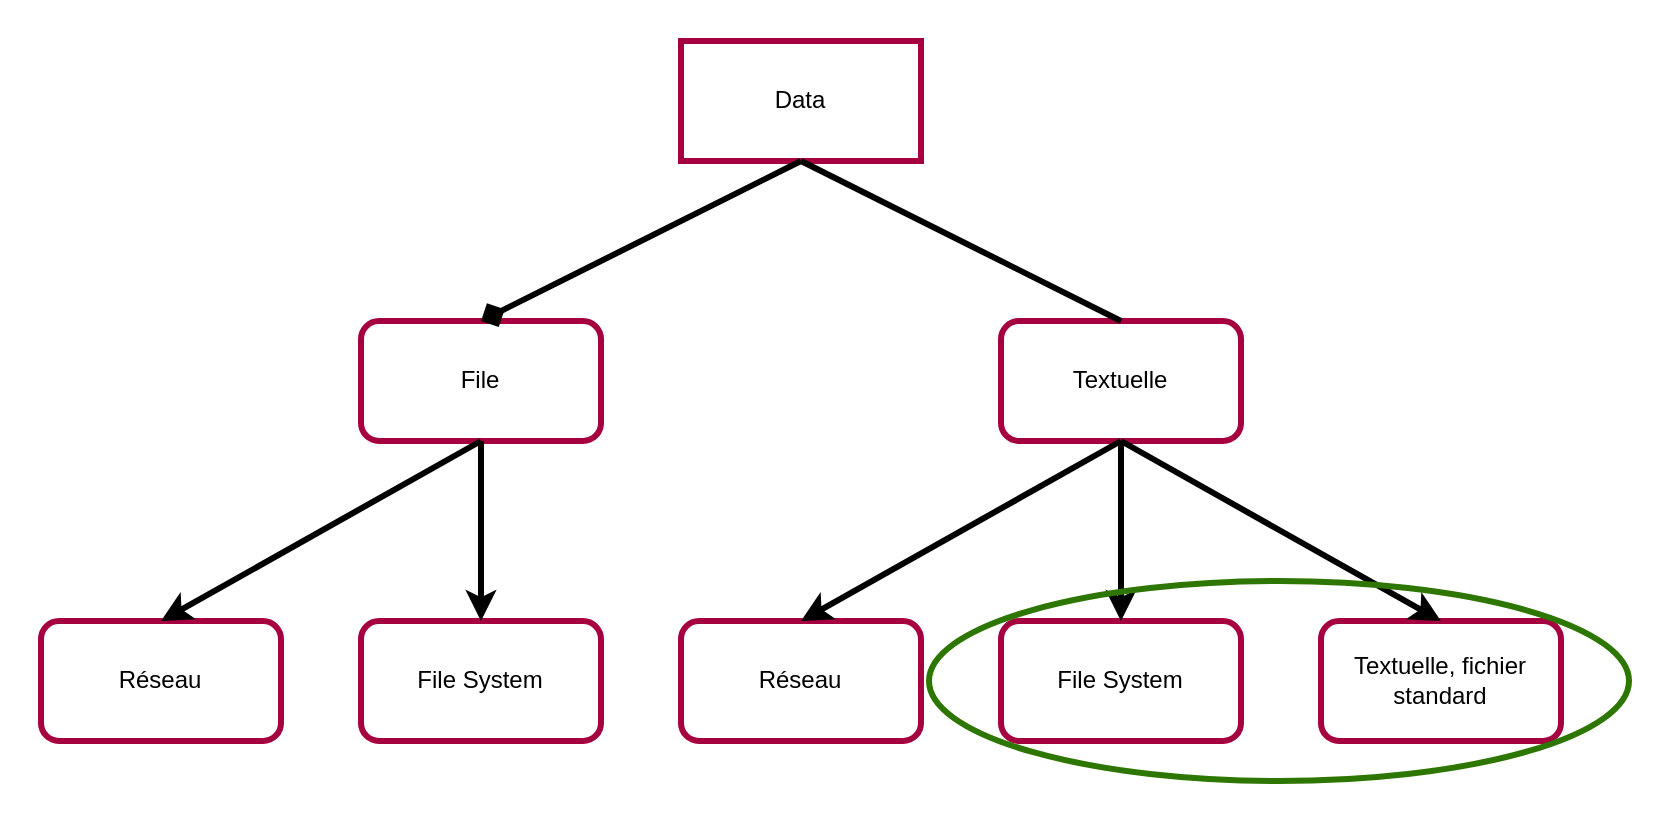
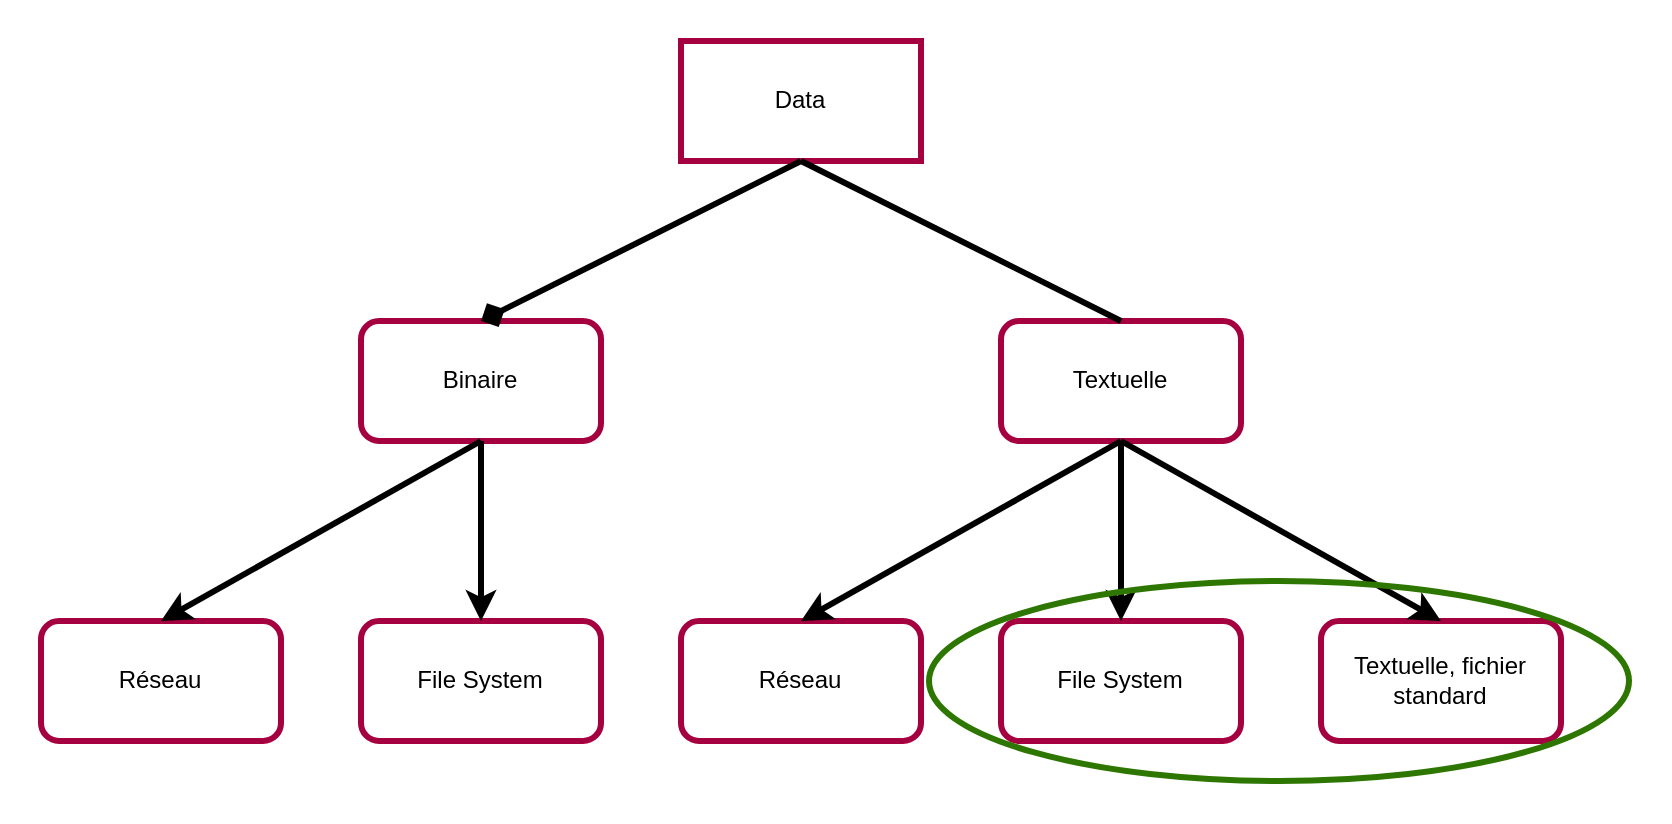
(481, 381) -> (481, 381)
